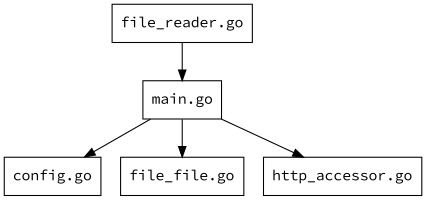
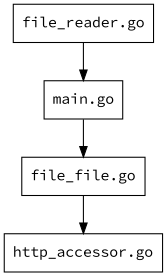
(258, 136) -> (83, 209)
(53, 176) -> none
